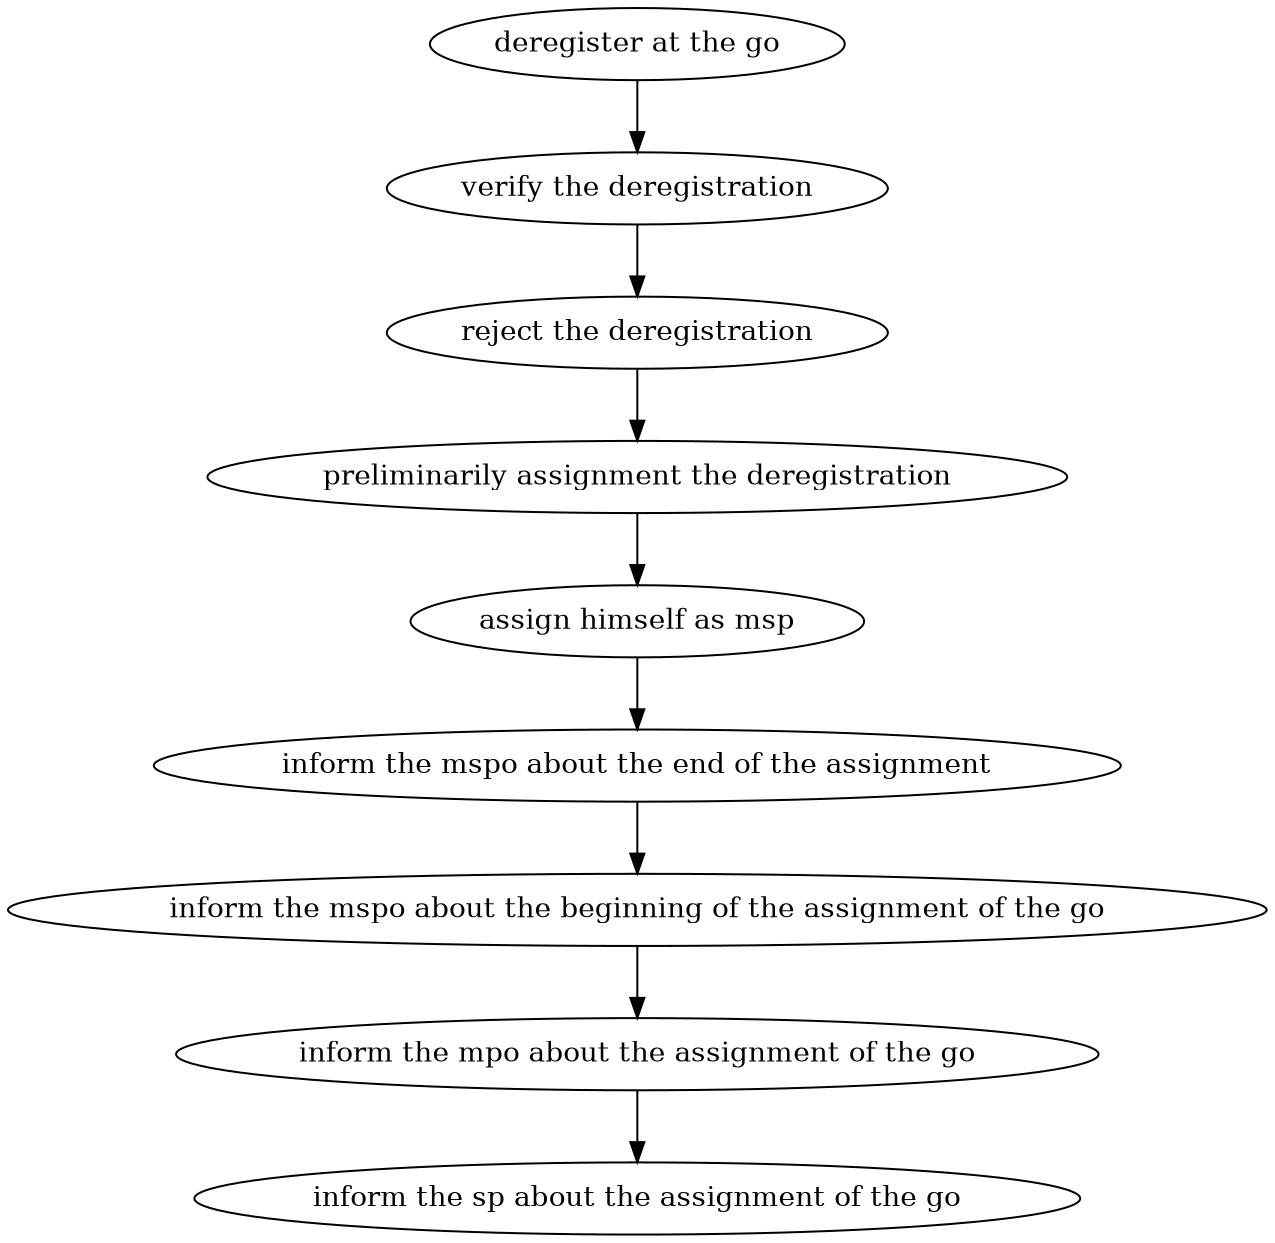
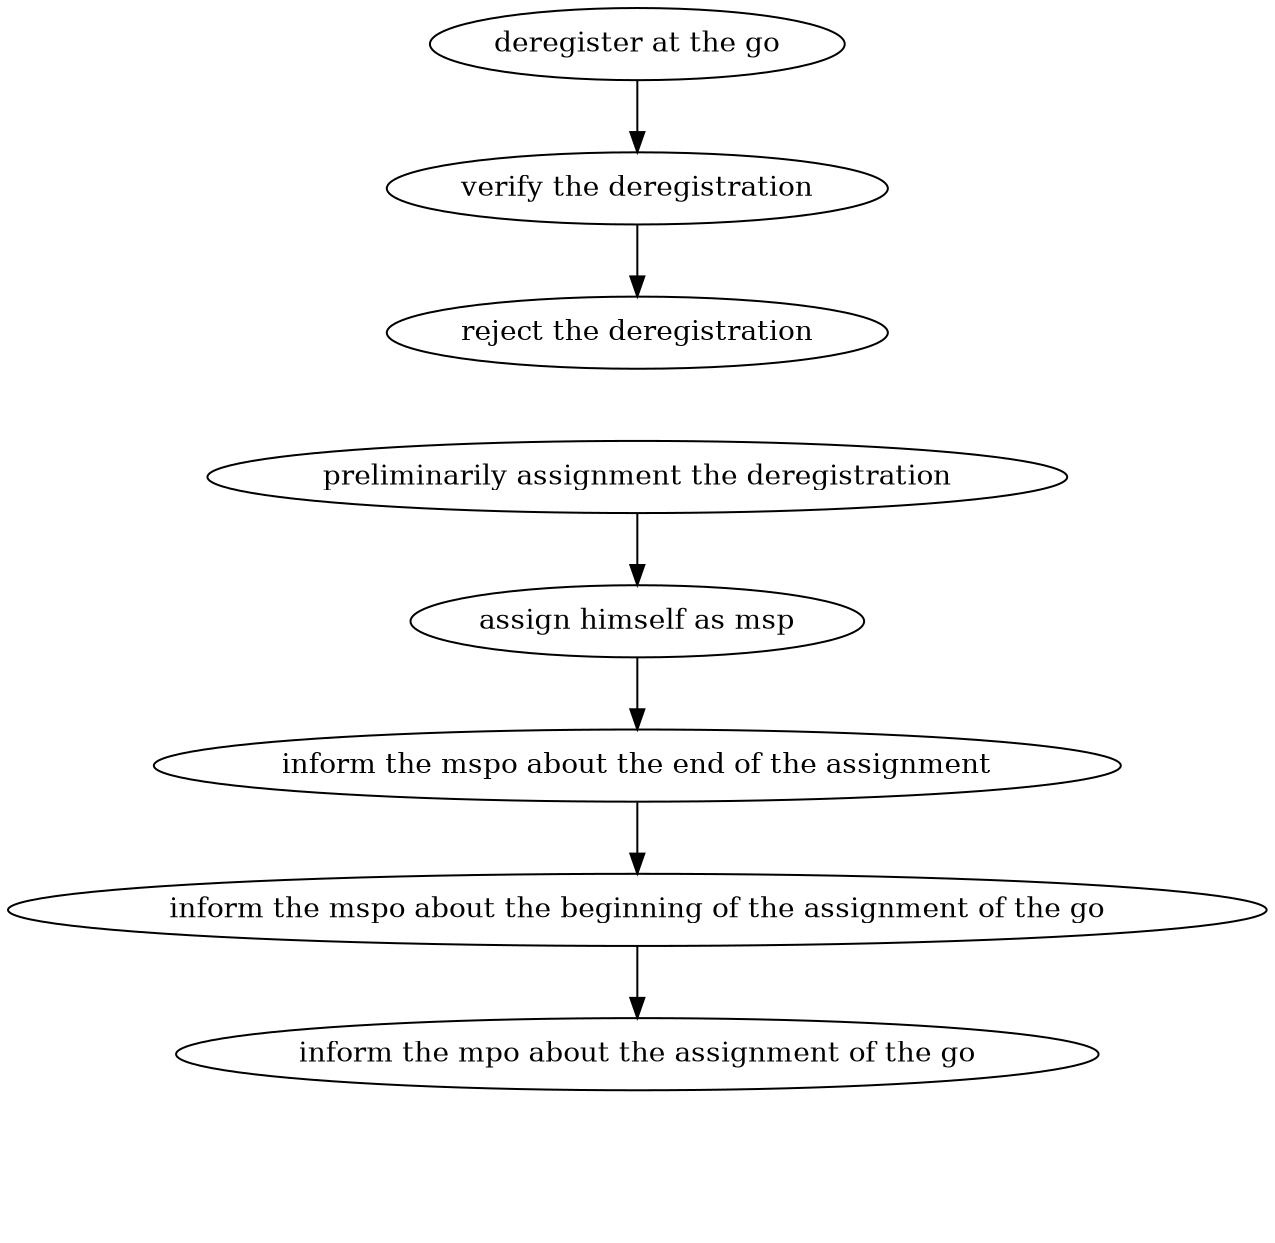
(637, 395) -> none
(637, 1198) -> none
